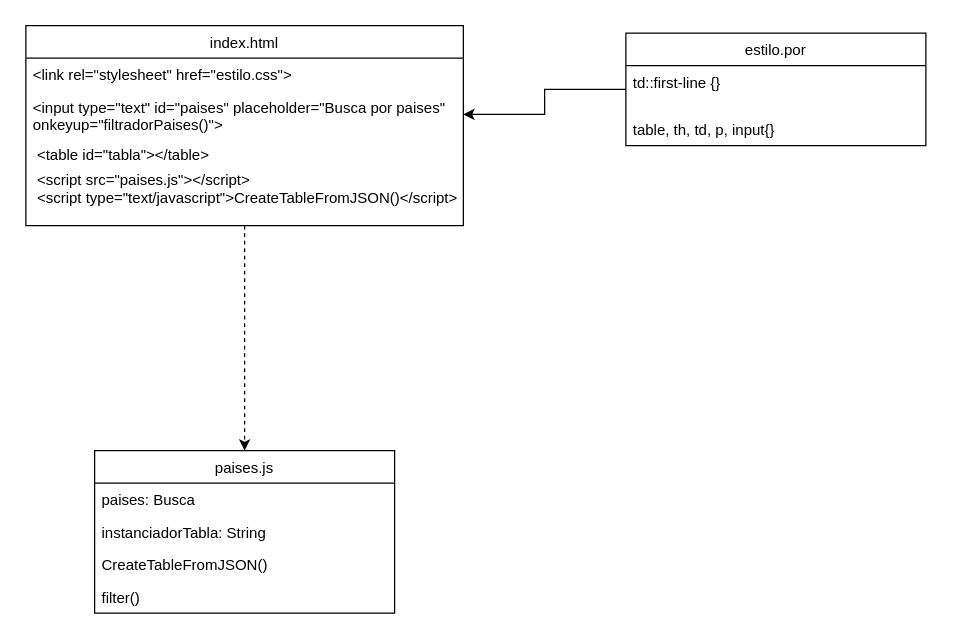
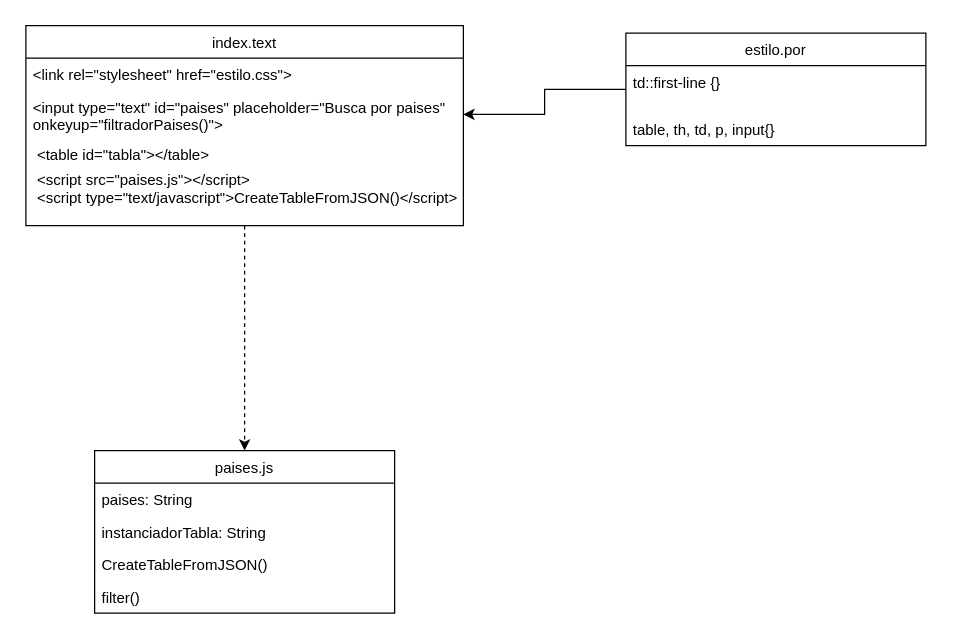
(244, 43) -> (244, 43)
(150, 500) -> (152, 500)
